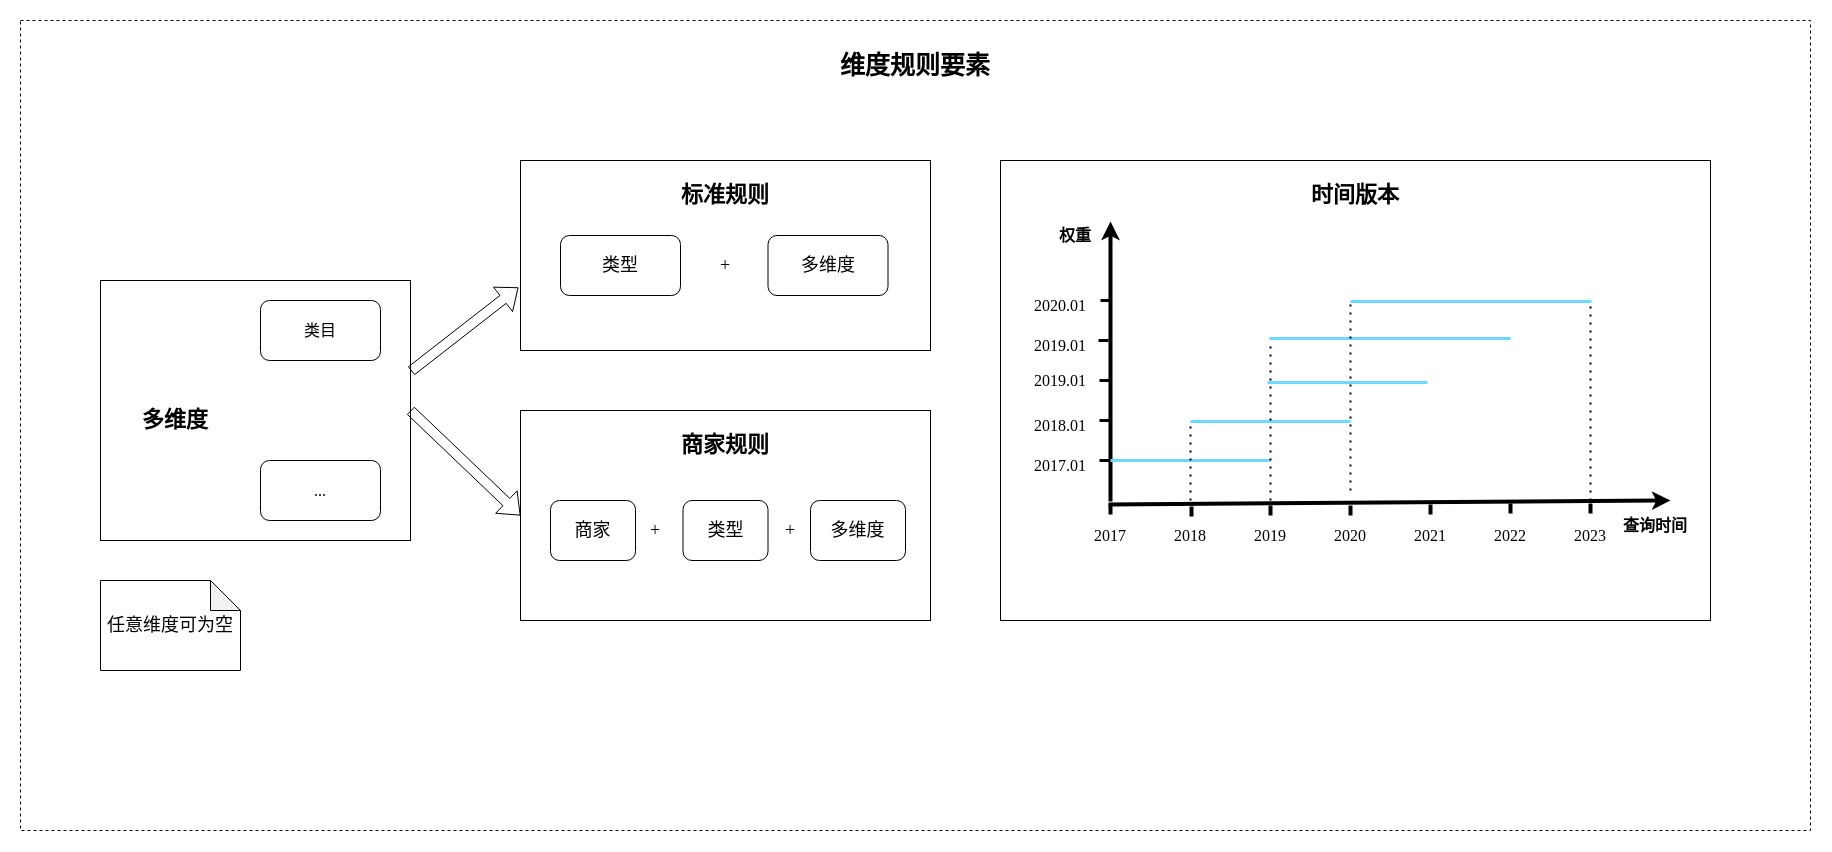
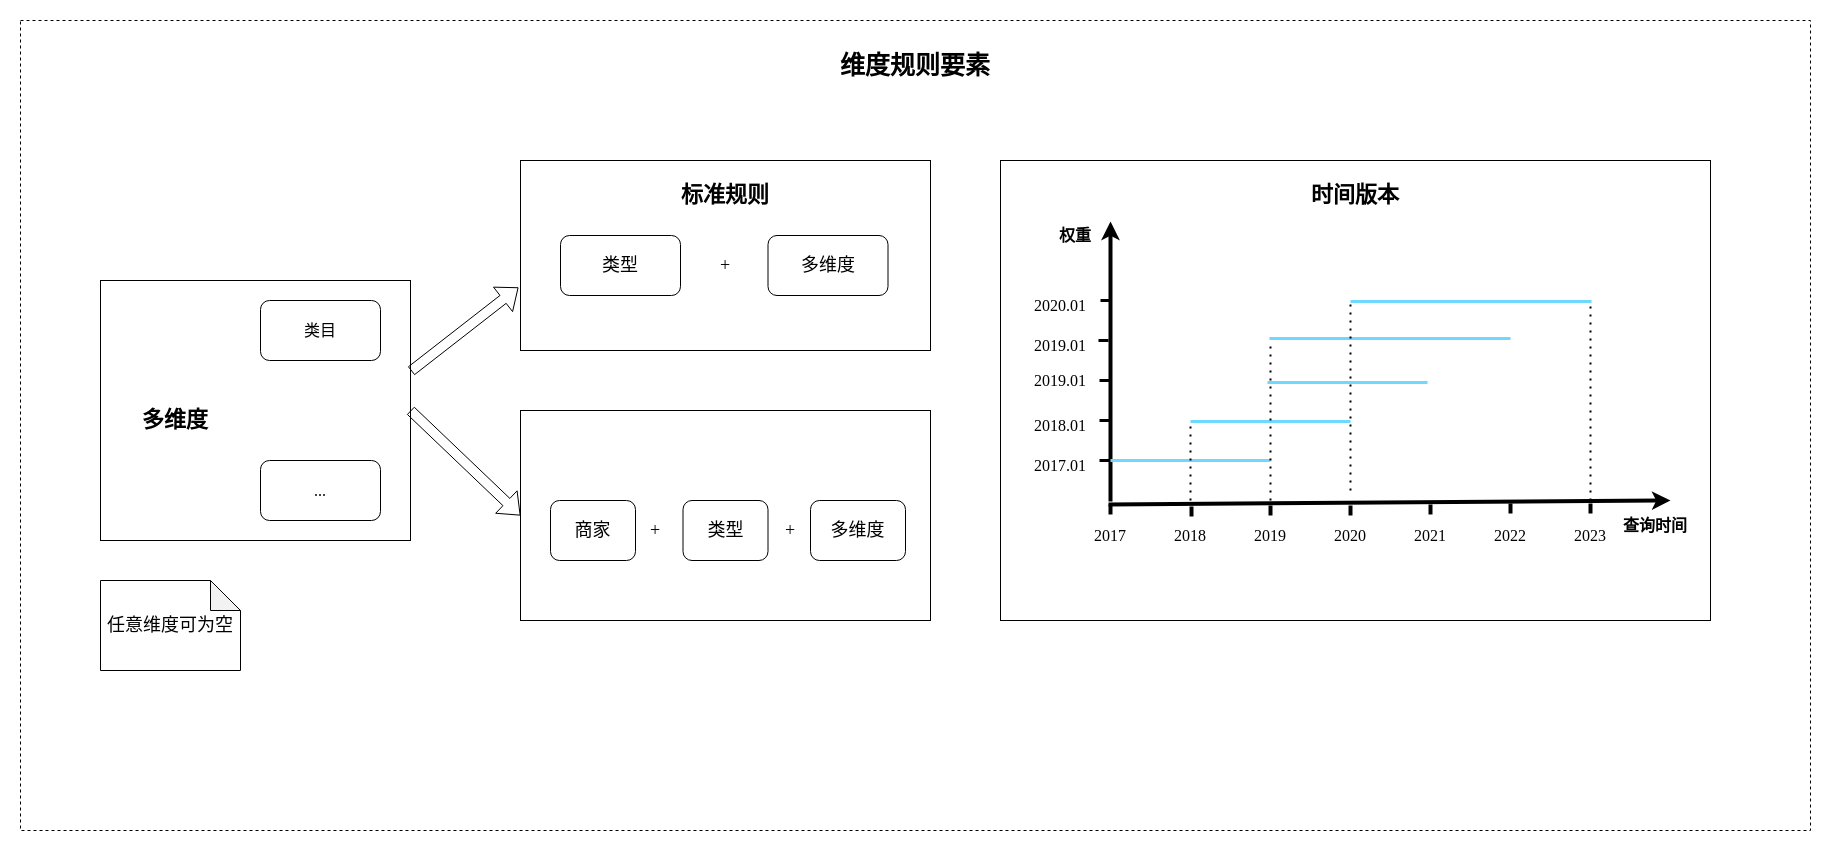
(726, 446) -> none
